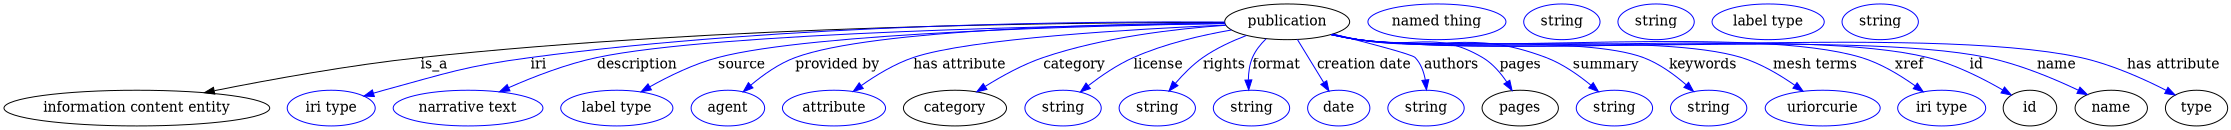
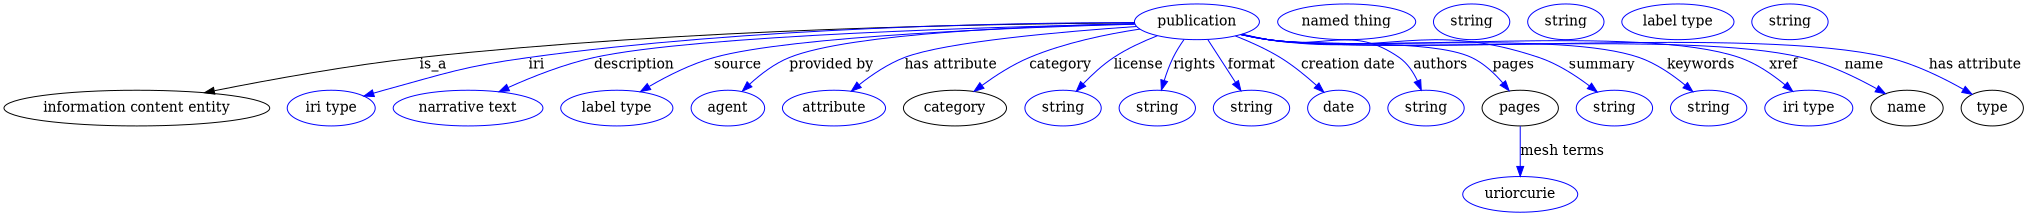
(1287, 22) -> (1197, 22)
(1567, 44) -> (1520, 146)
(2030, 108) -> none
